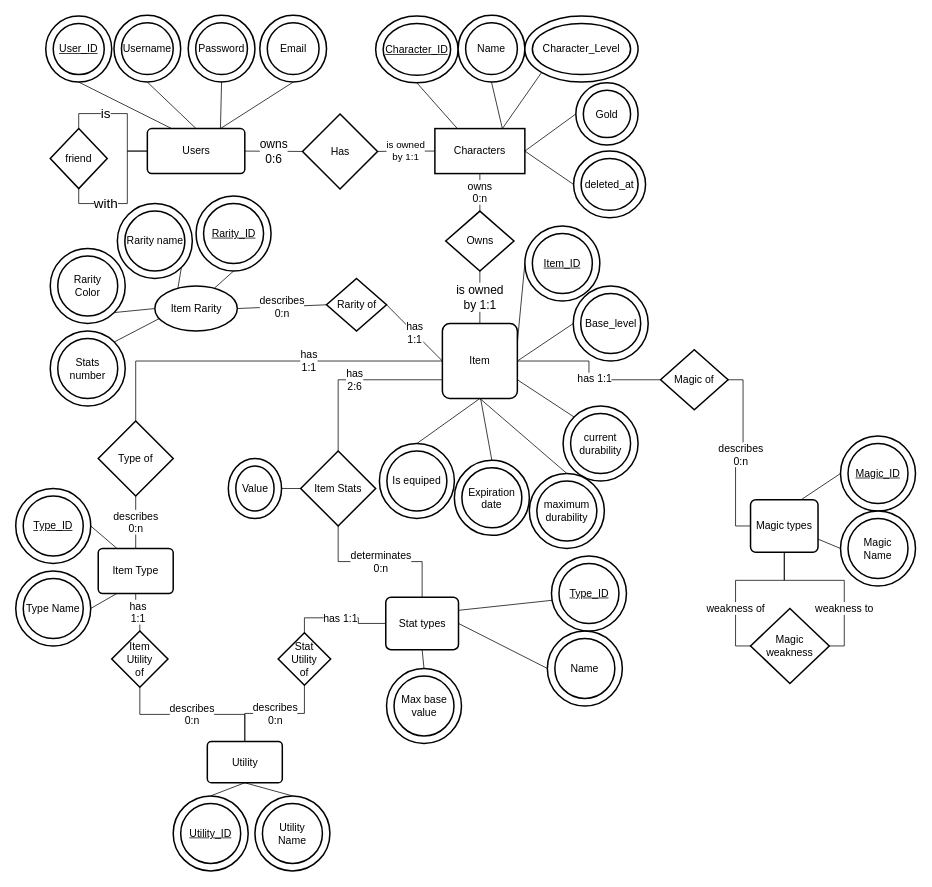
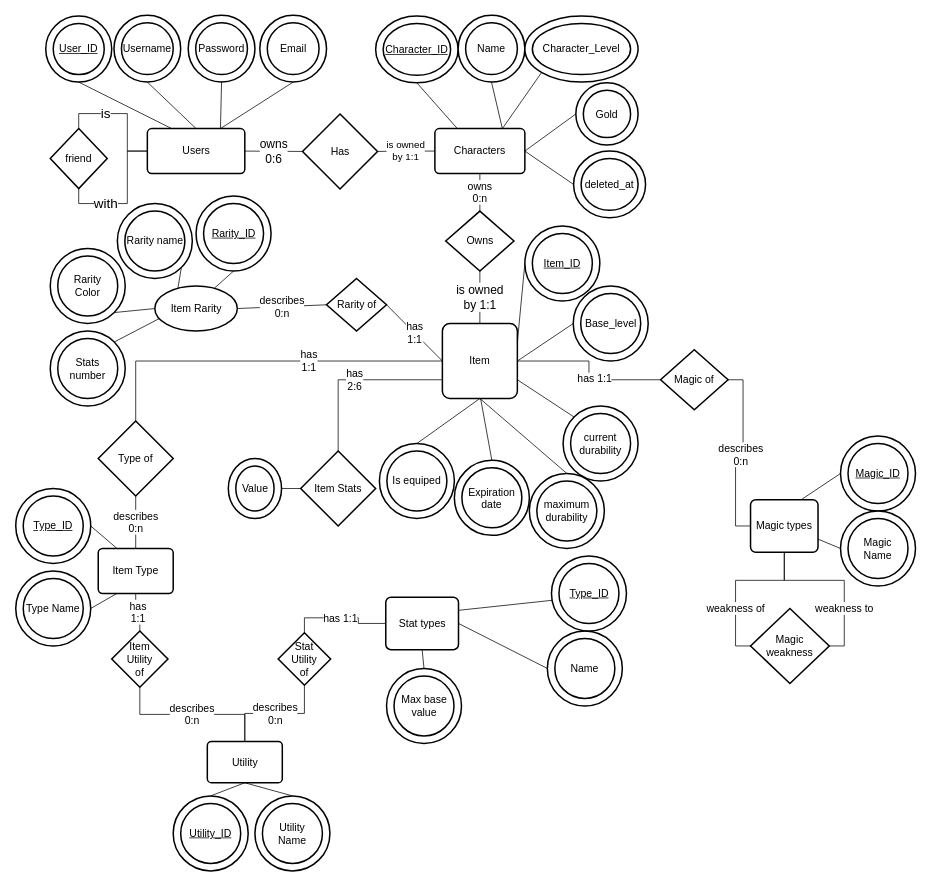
(480, 151) -> (480, 151)
(338, 551) -> none
